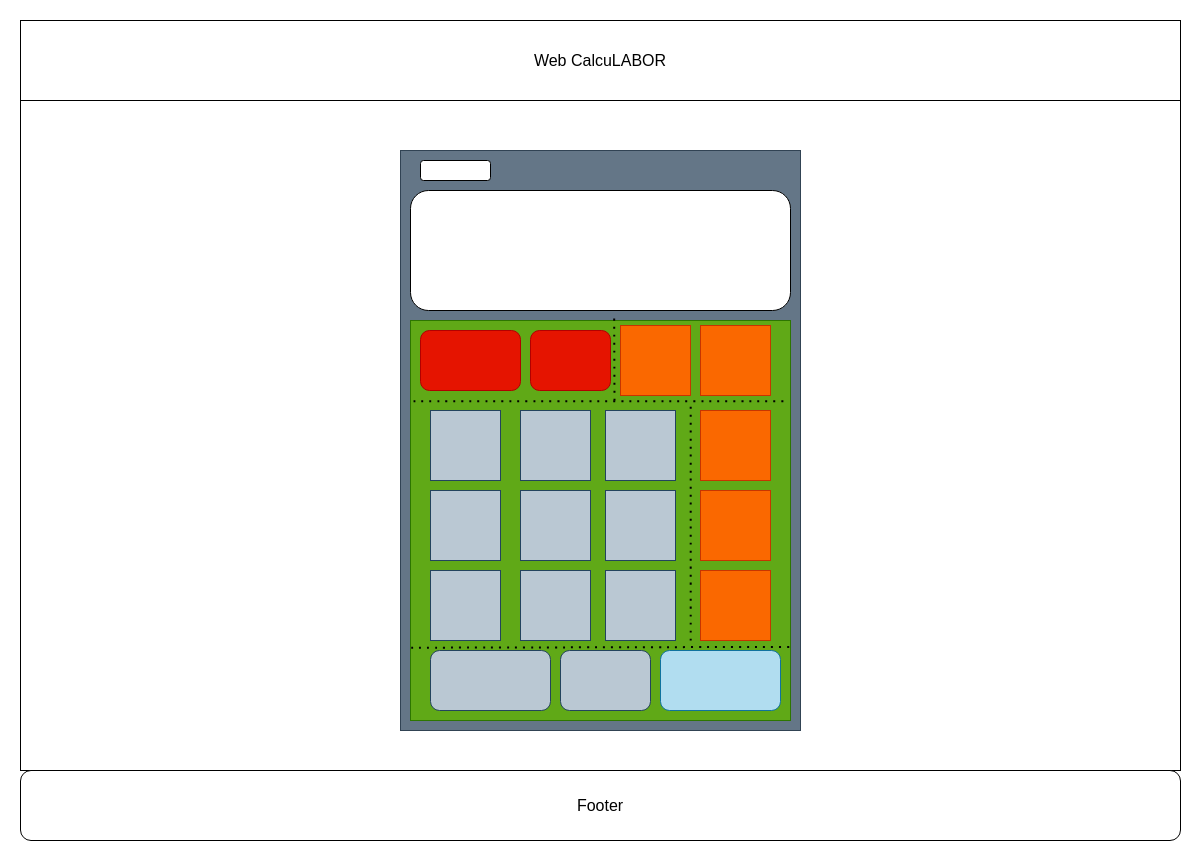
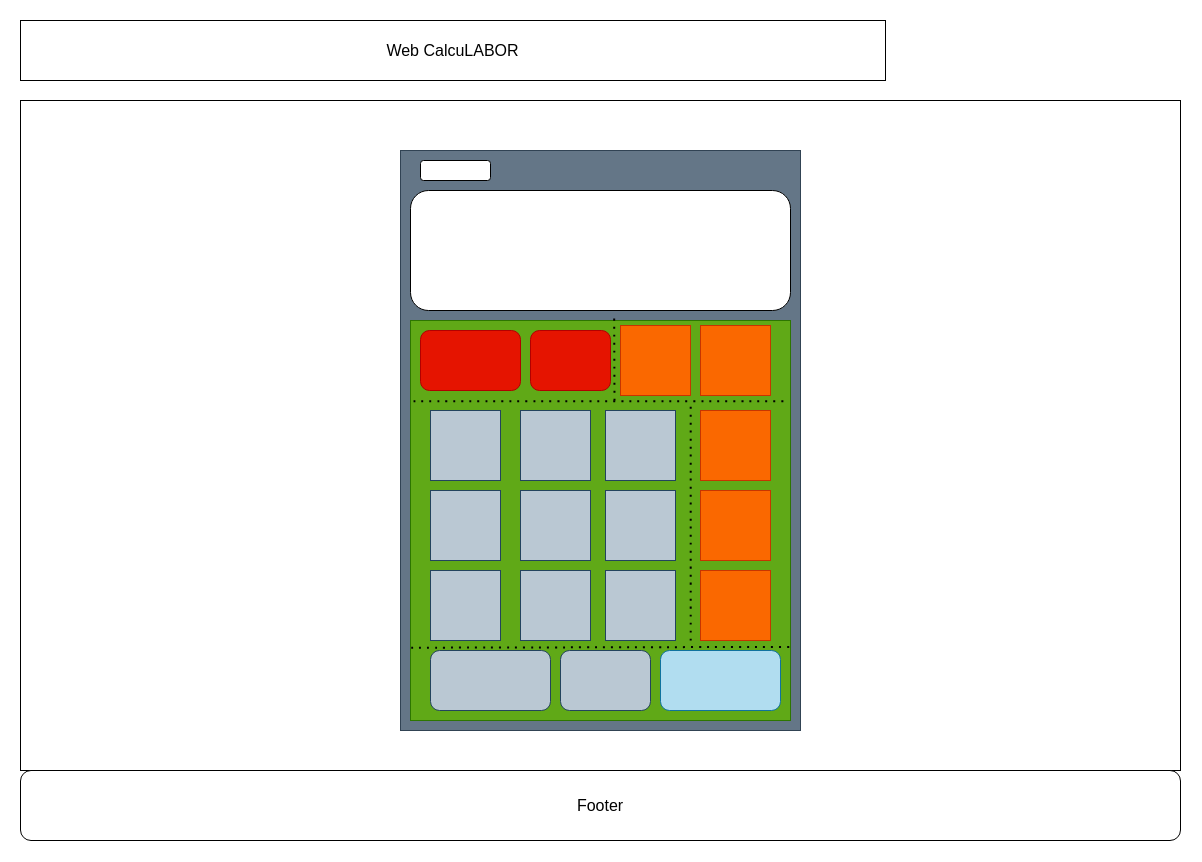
(601, 61) -> (453, 51)
